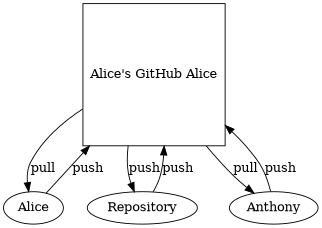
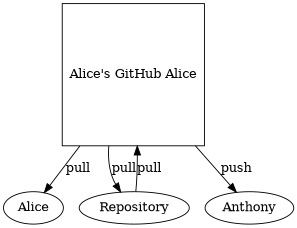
(256, 159) -> none
(145, 169) -> (124, 169)
(178, 169) -> (150, 169)
(246, 169) -> (236, 169)
(65, 173) -> none
